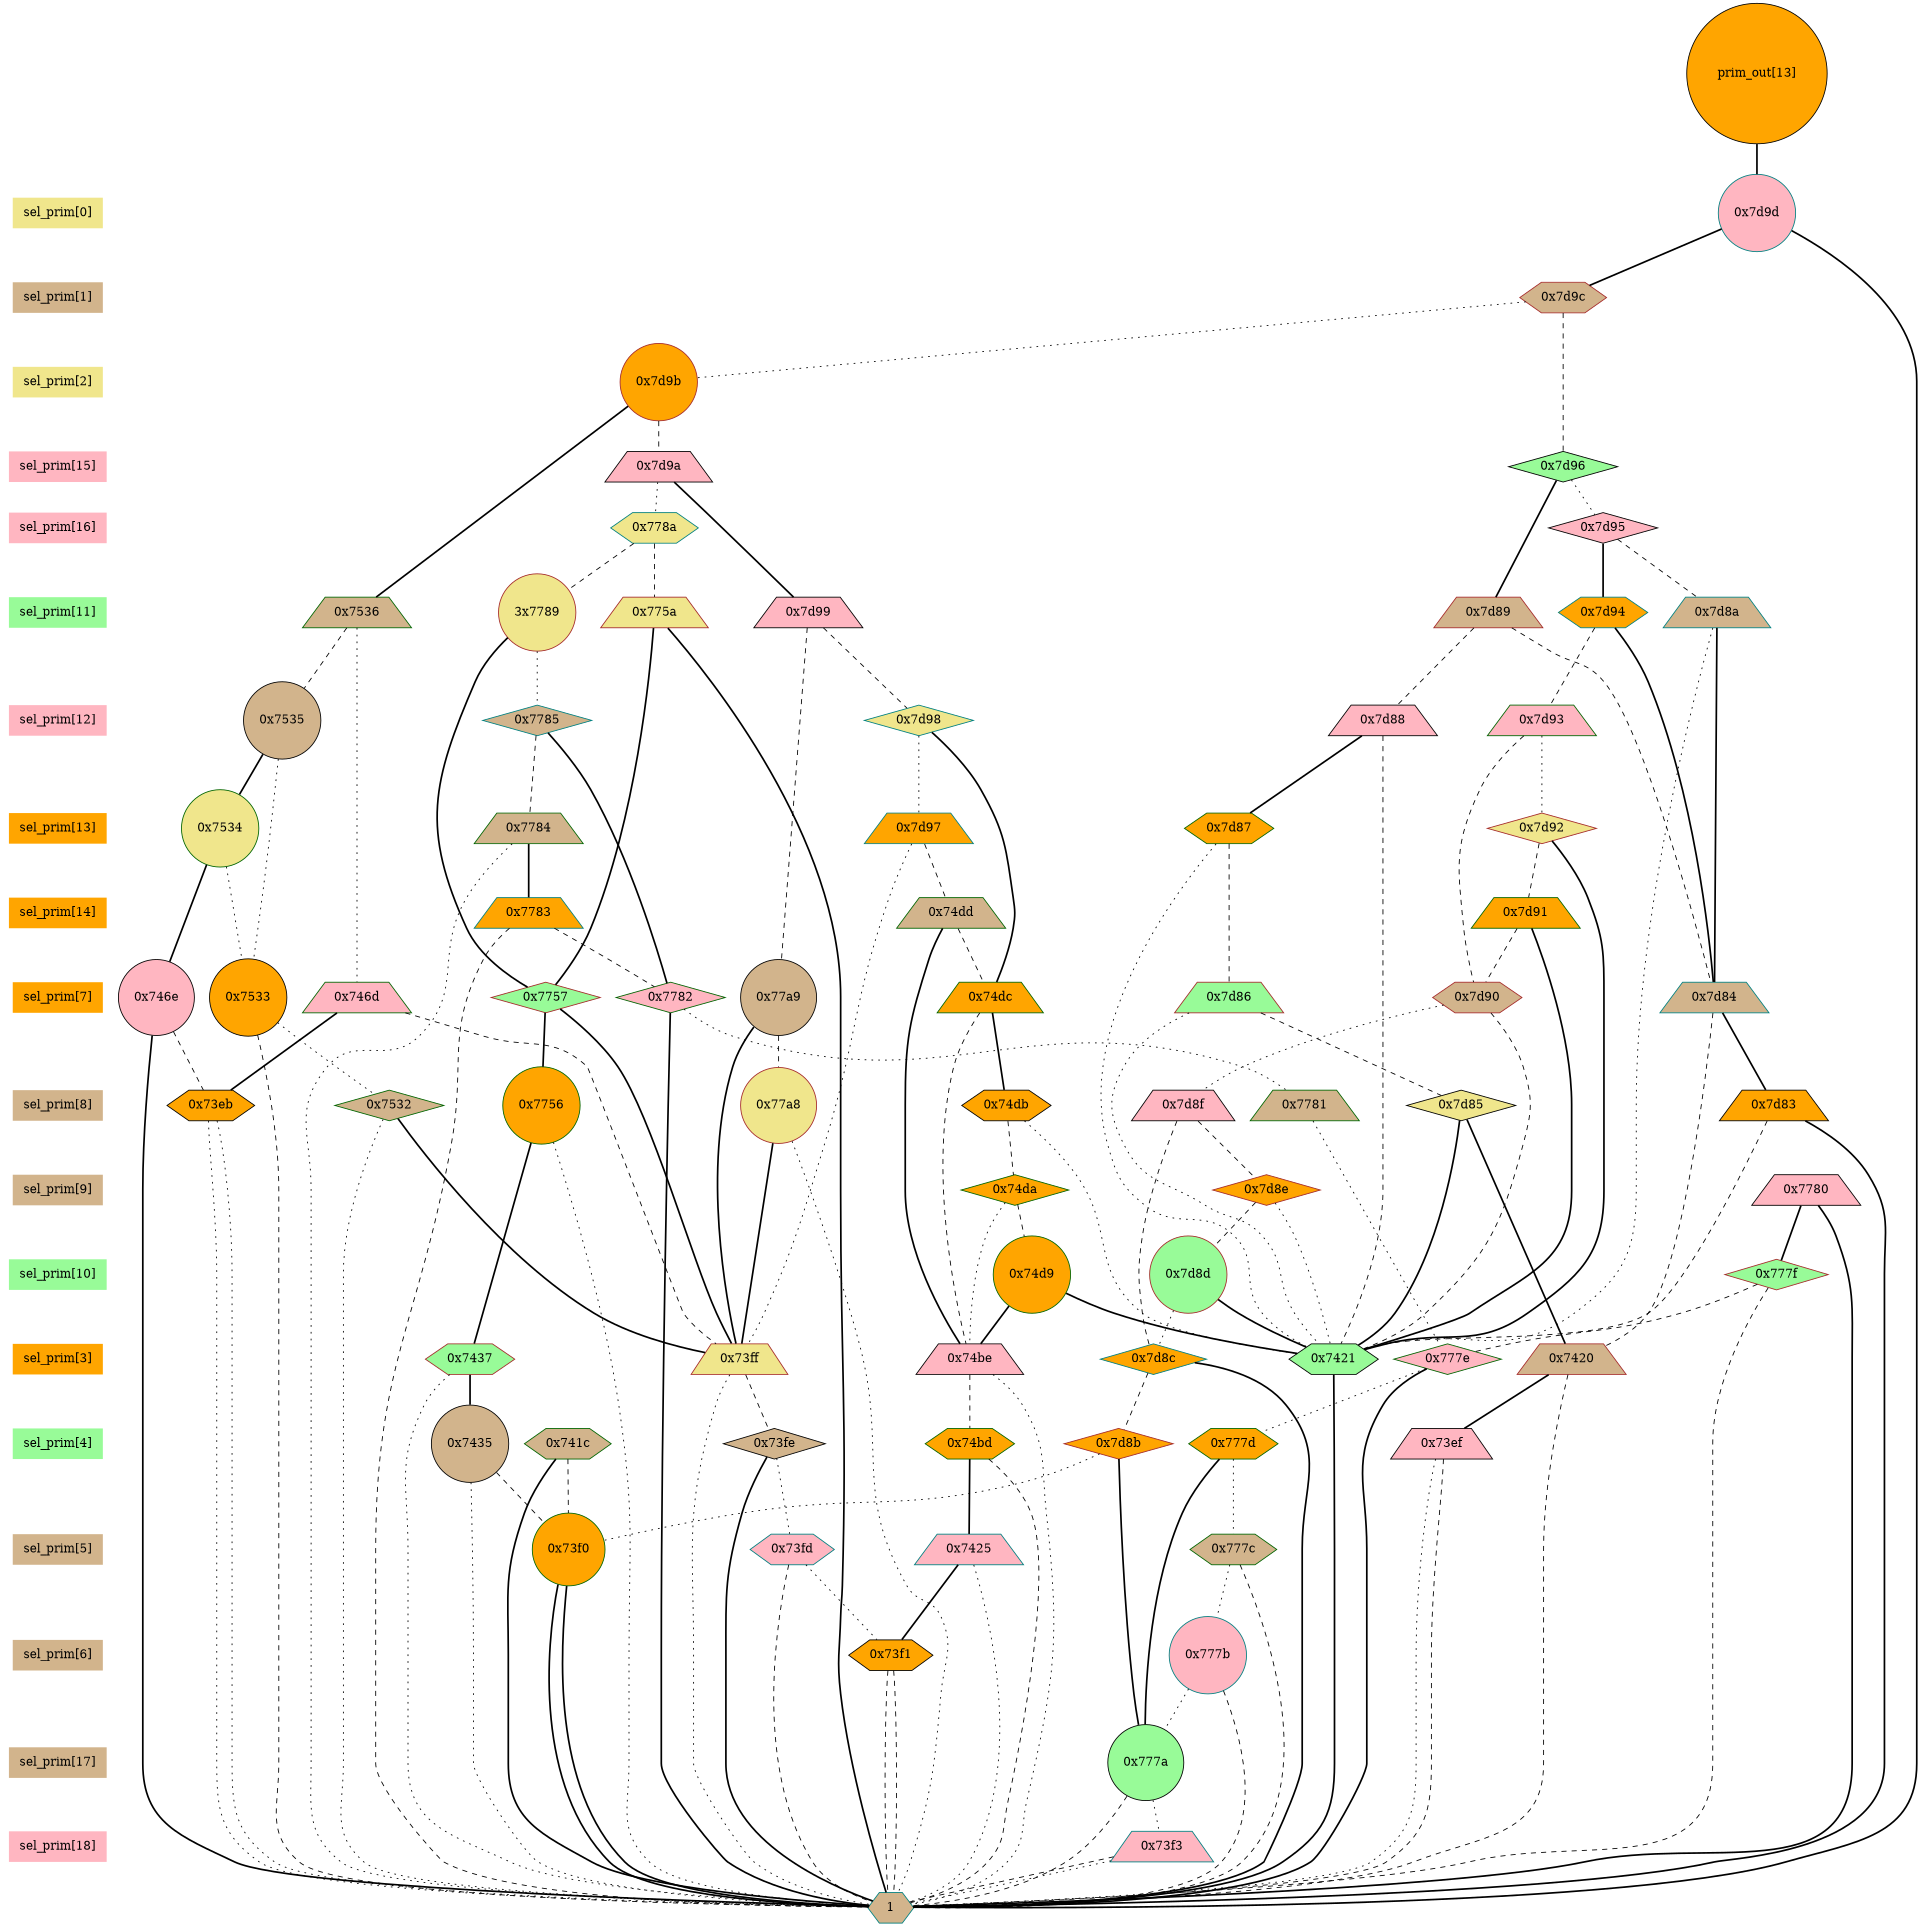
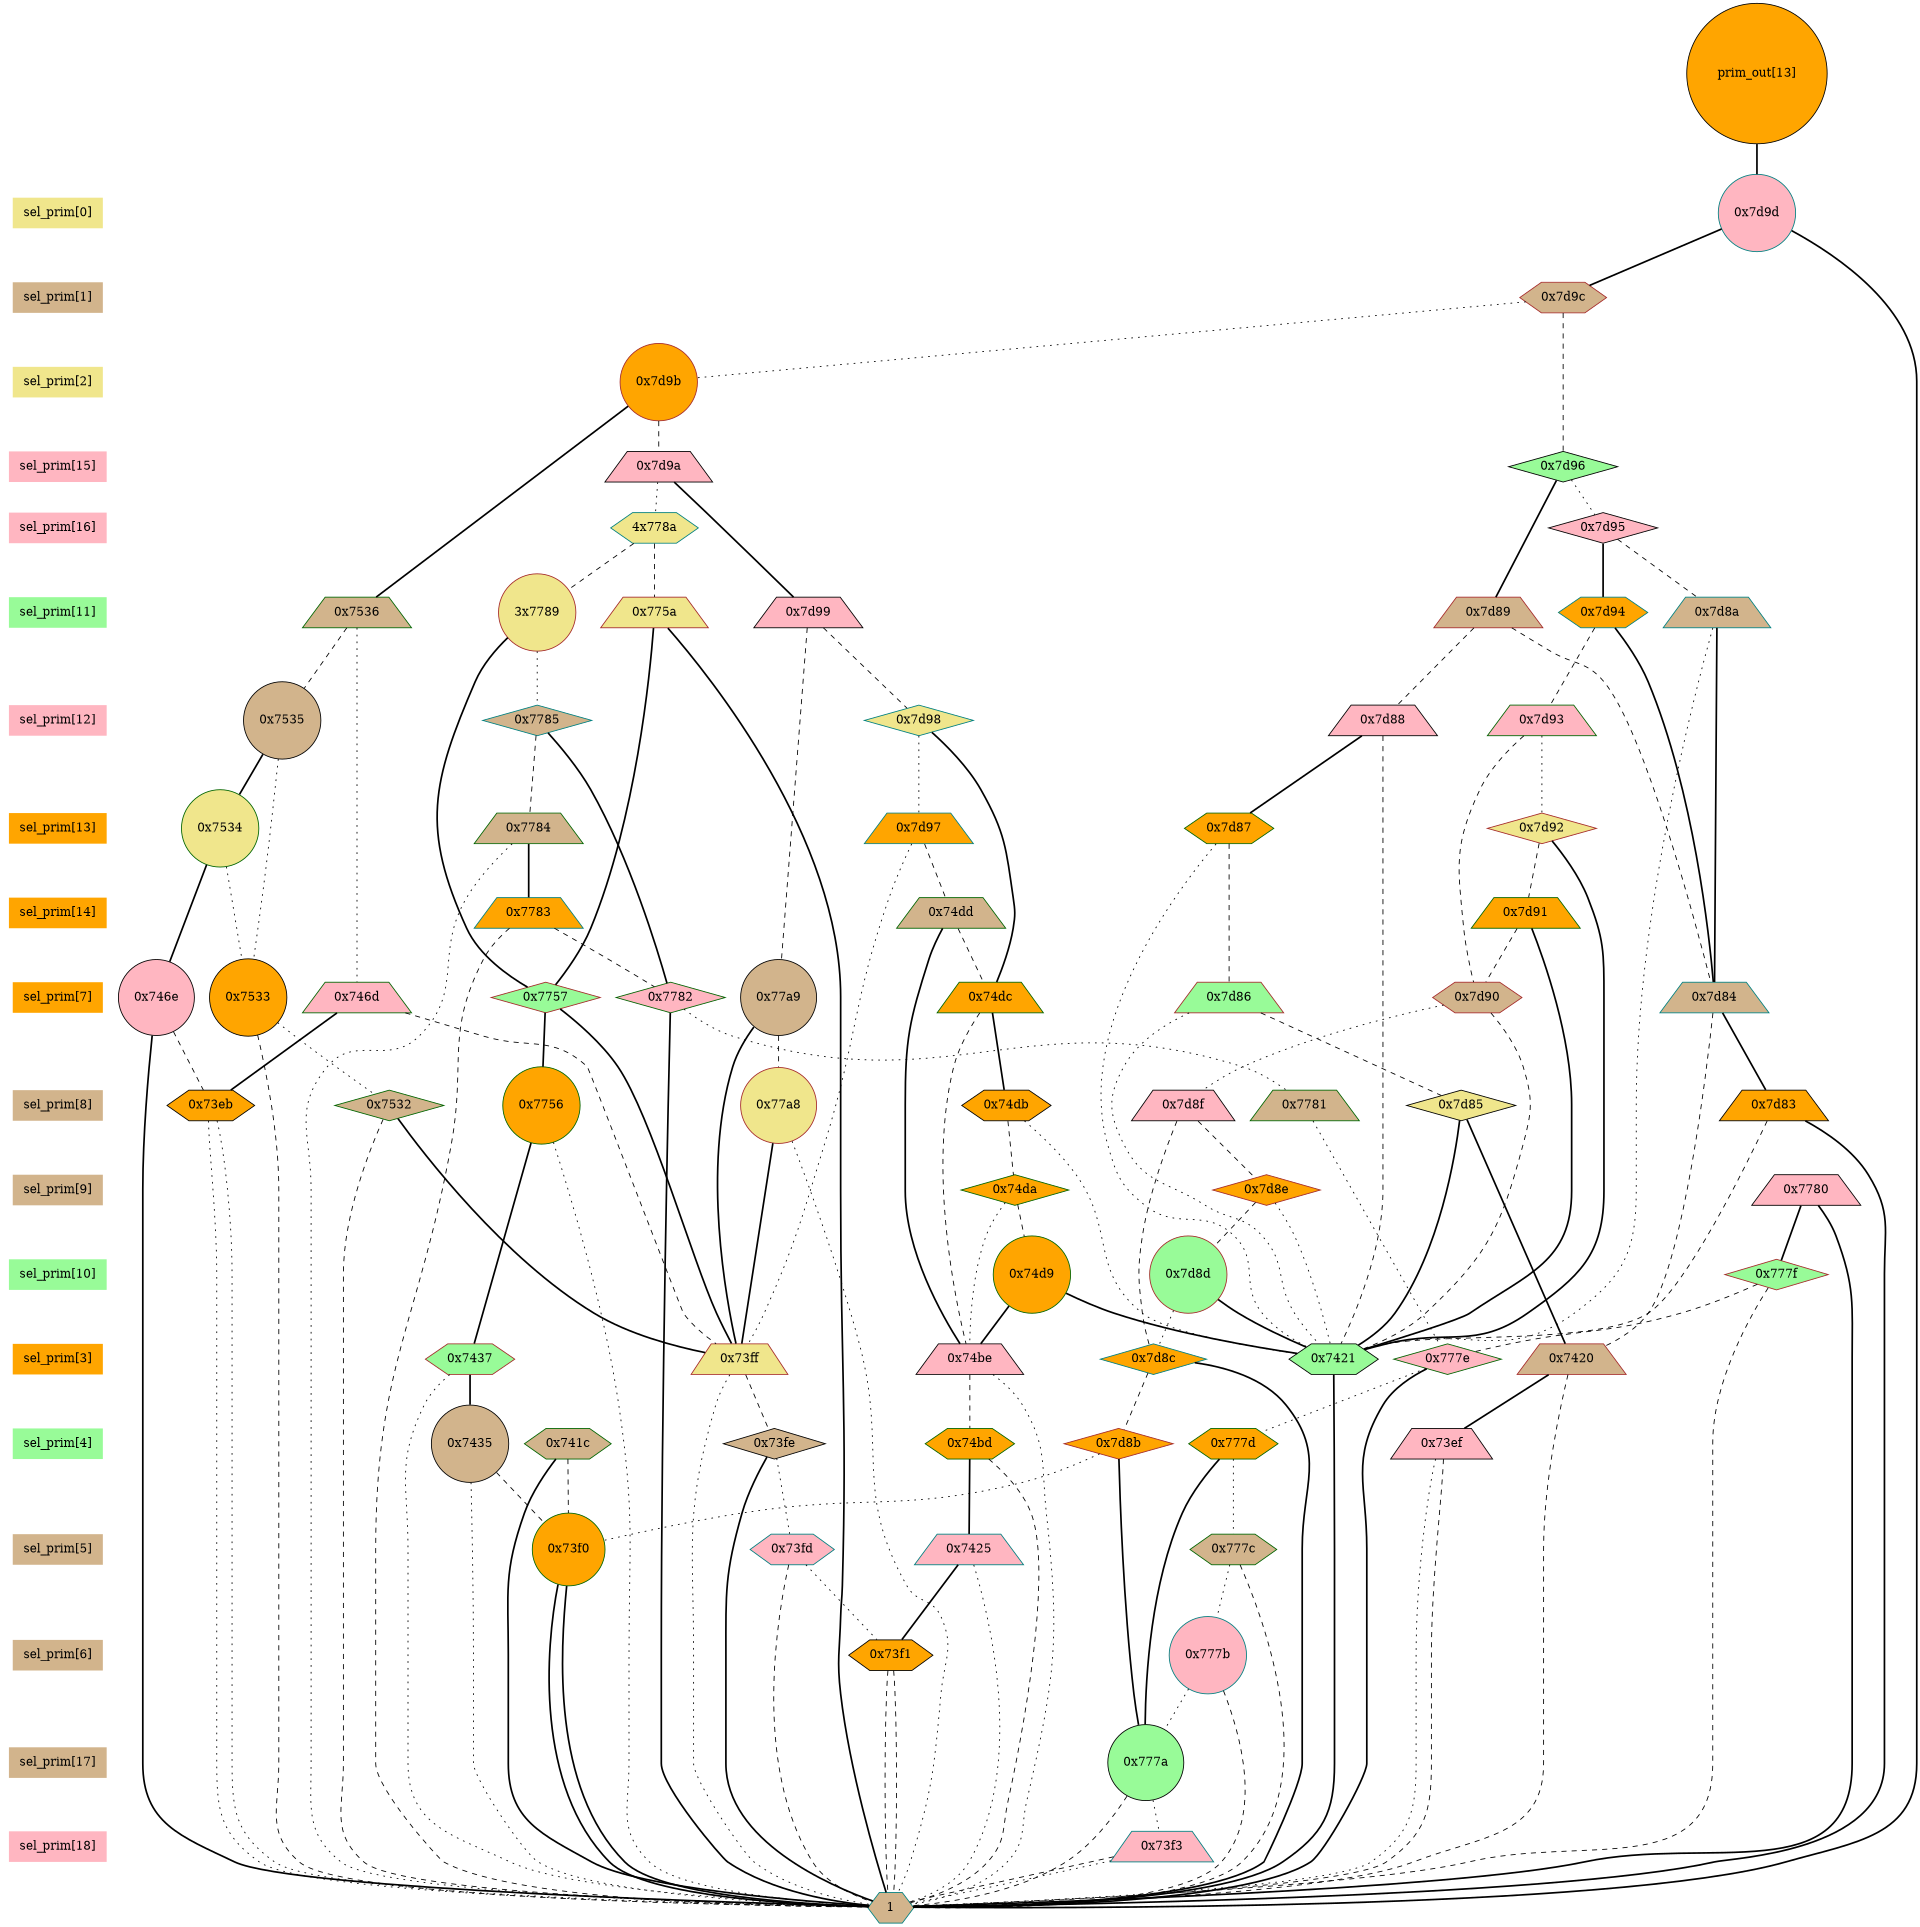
(655, 528) -> (655, 528)
(343, 1746) -> (343, 1746)
